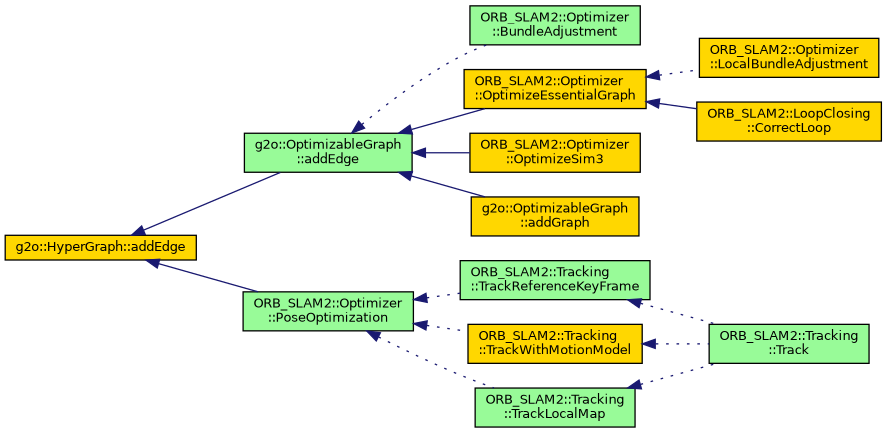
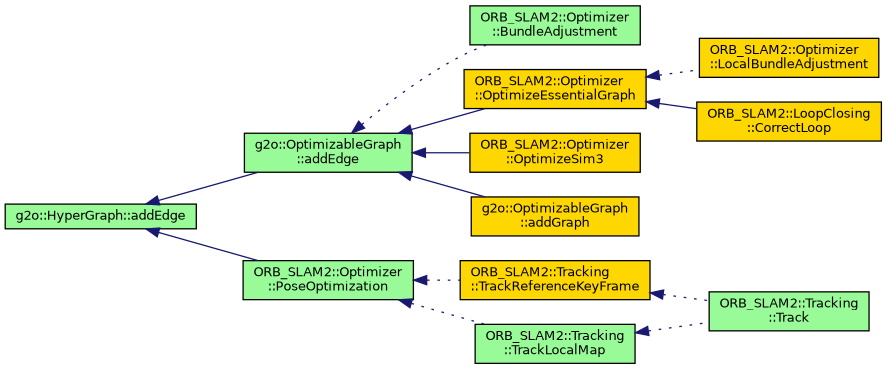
(101, 248) -> (101, 216)
(555, 280) -> (555, 280)
(555, 344) -> none
